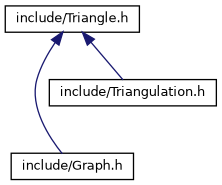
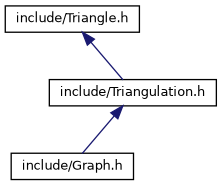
(36, 99) -> (98, 135)
